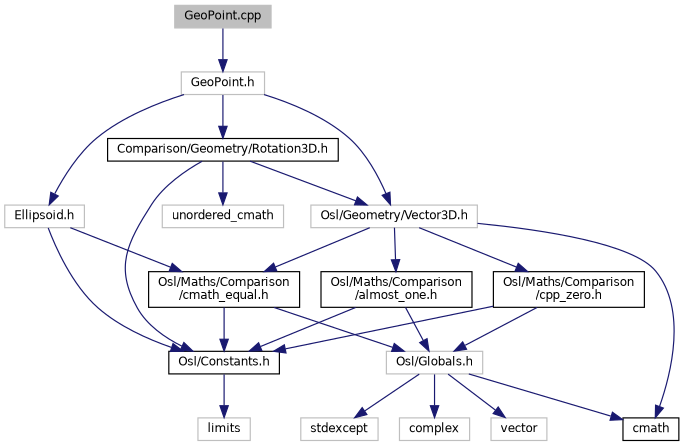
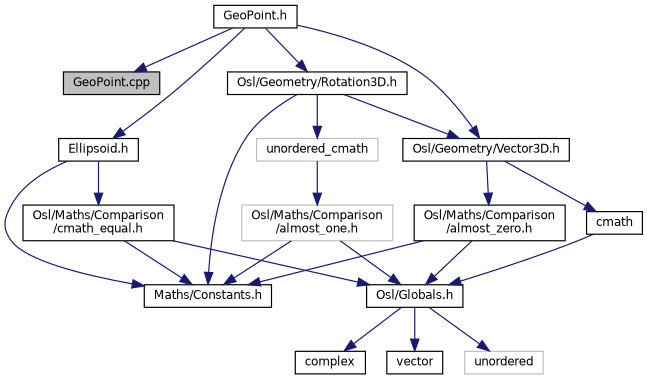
(223, 17) -> (112, 83)
(223, 44) -> (189, 47)
(223, 83) -> (255, 17)
(223, 150) -> (317, 83)
(45, 216) -> (99, 150)
(394, 216) -> (486, 150)
(395, 244) -> (317, 177)
(323, 247) -> none
(396, 289) -> (317, 223)
(569, 289) -> (490, 223)
(224, 363) -> (208, 296)
(435, 363) -> (415, 296)
(540, 395) -> (527, 259)
(224, 429) -> none
(339, 429) -> (504, 363)
(435, 429) -> (330, 363)
(519, 429) -> (415, 363)
